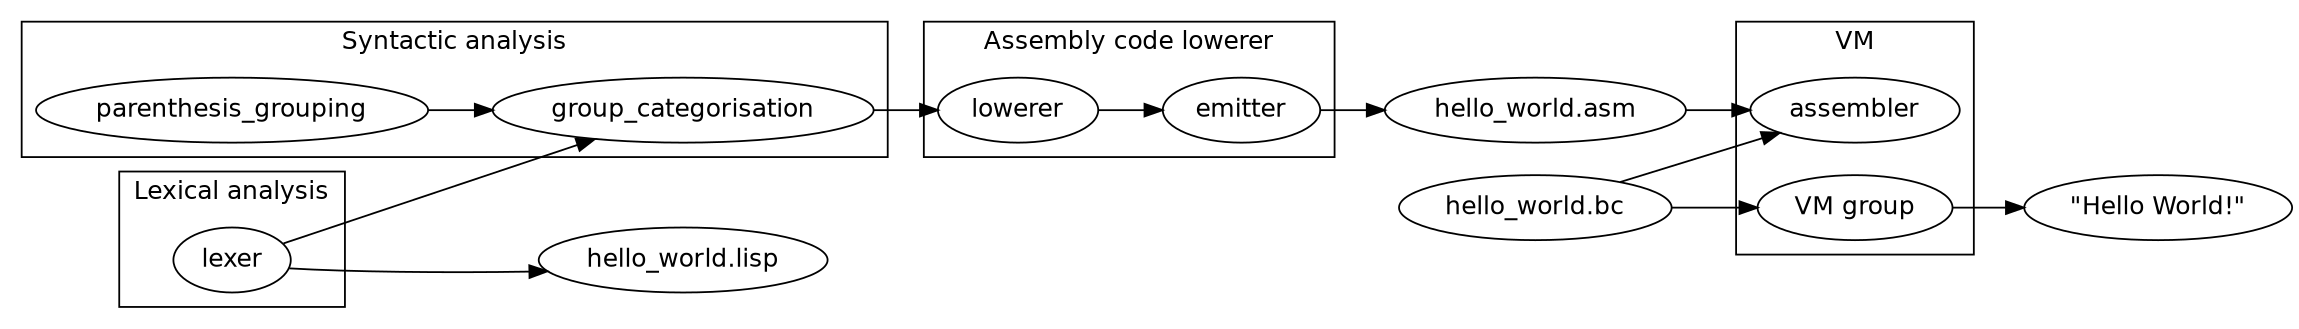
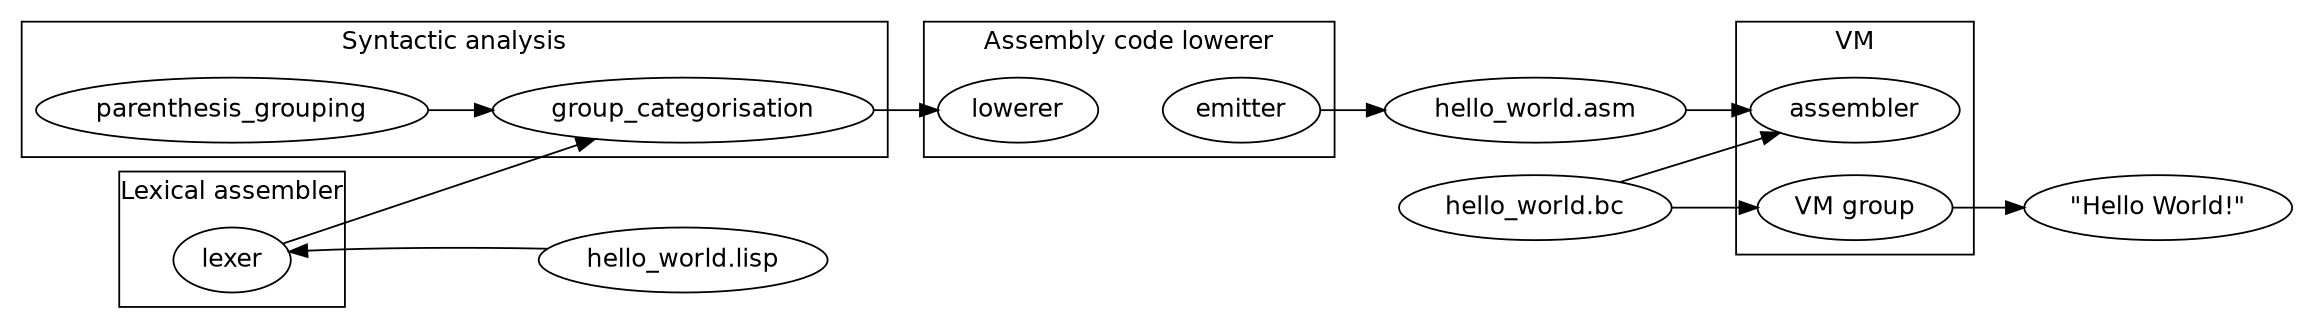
(1121, 110) -> none
(232, 192) -> (232, 192)
(409, 272) -> (427, 248)
